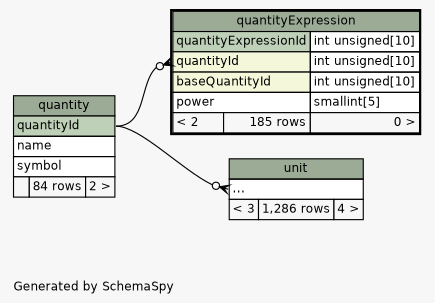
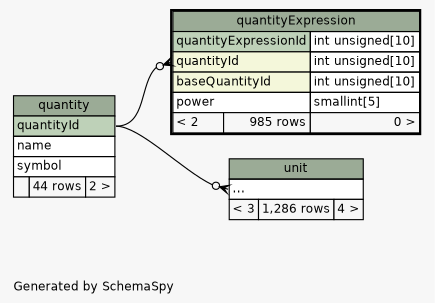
(278, 122) -> (278, 122)
(57, 186) -> (57, 186)
